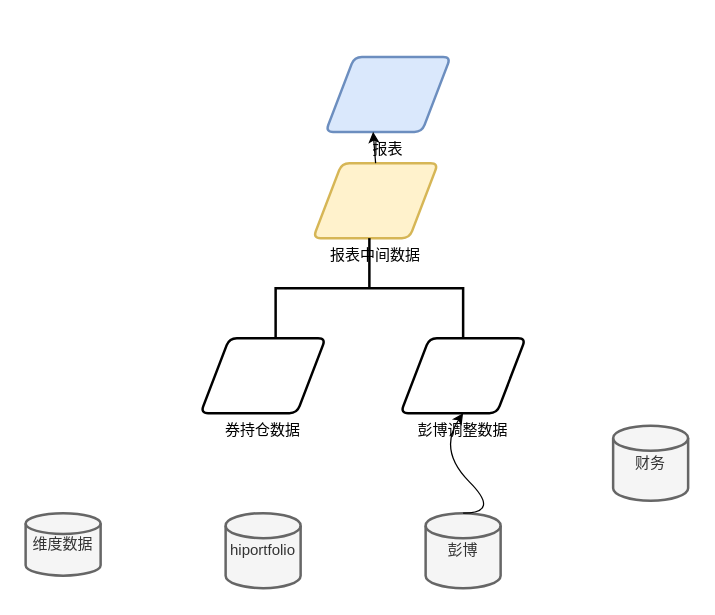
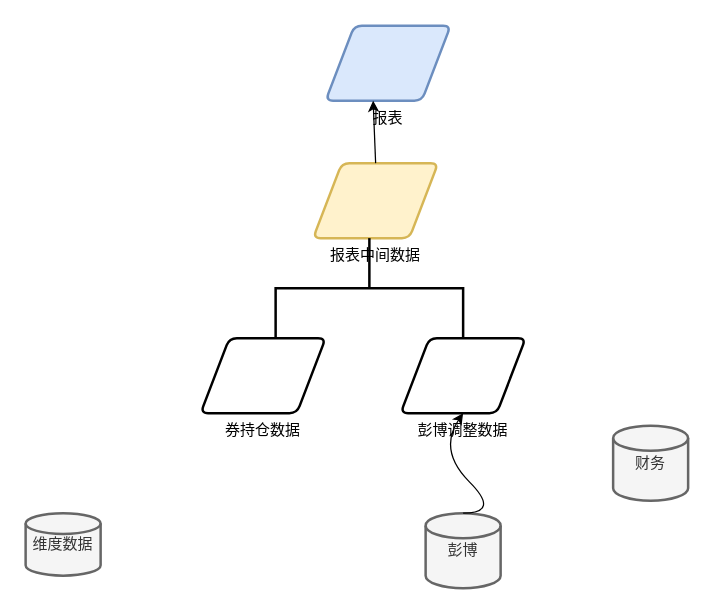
(388, 94) -> (388, 63)
(263, 551) -> none
